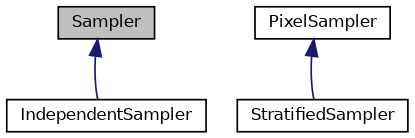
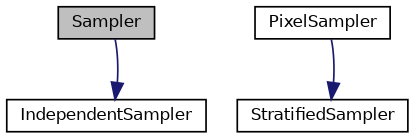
(95, 78) -> (118, 61)
(311, 78) -> (334, 61)
